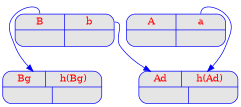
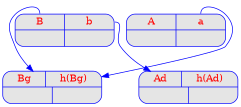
(231, 27) -> (200, 55)
